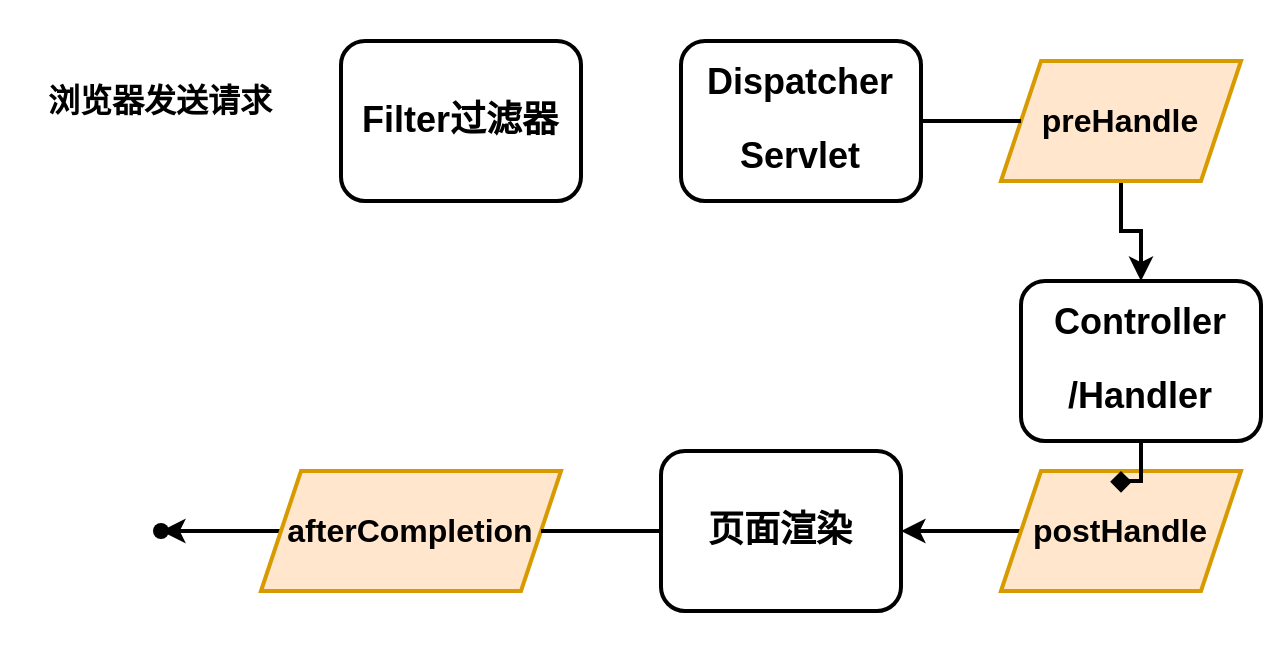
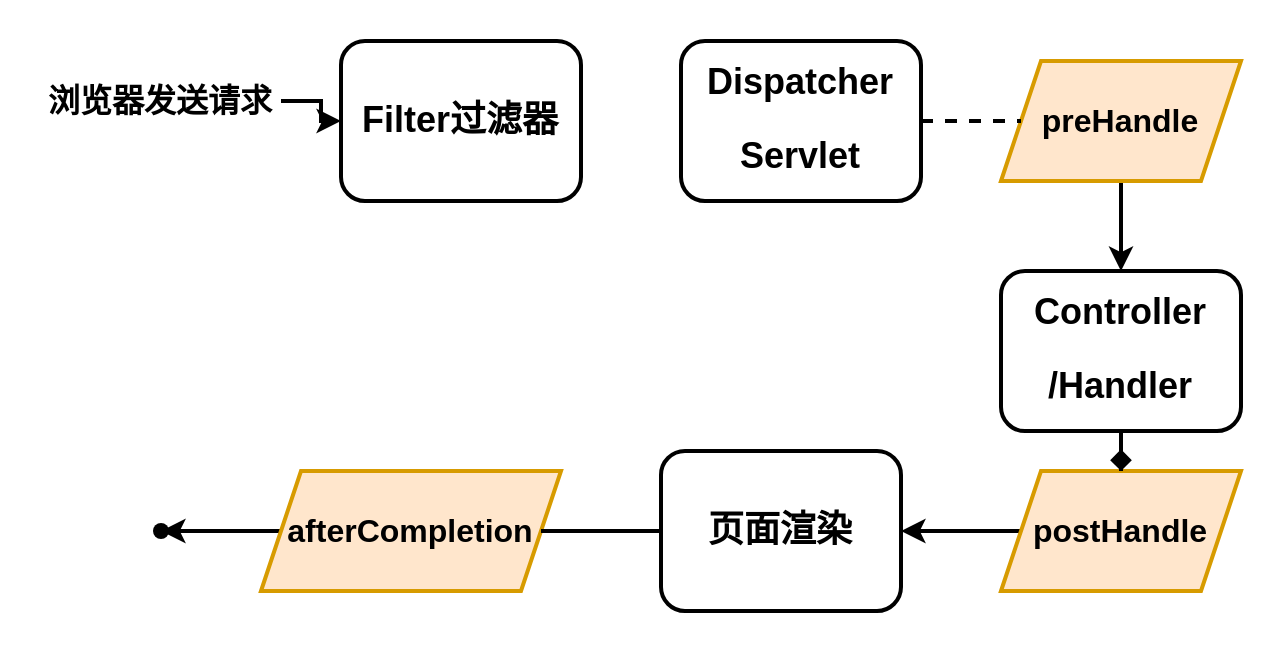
none -> (312, 101)
(938, 121) -> (938, 121)
(1141, 361) -> (1121, 351)
